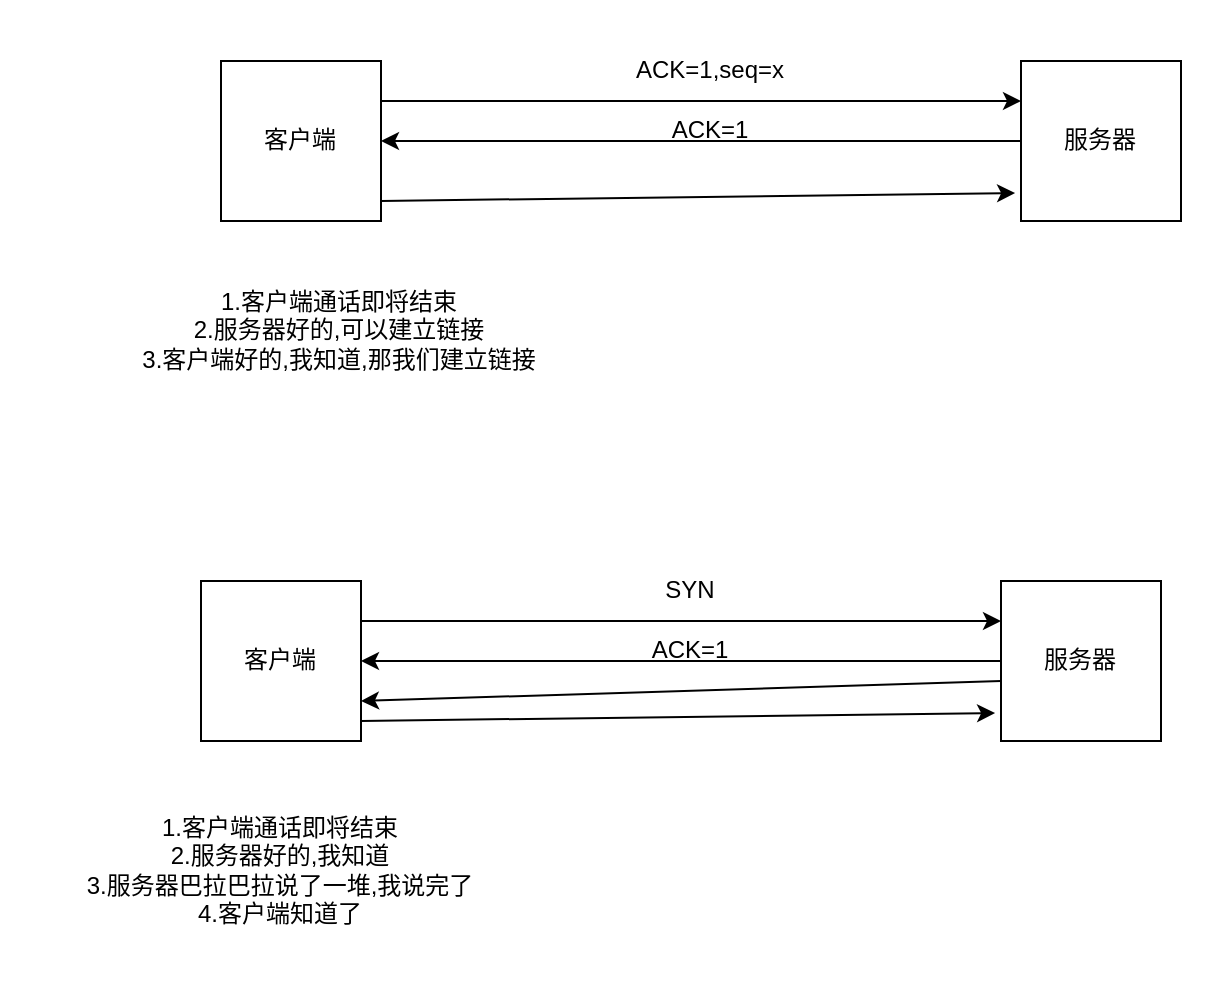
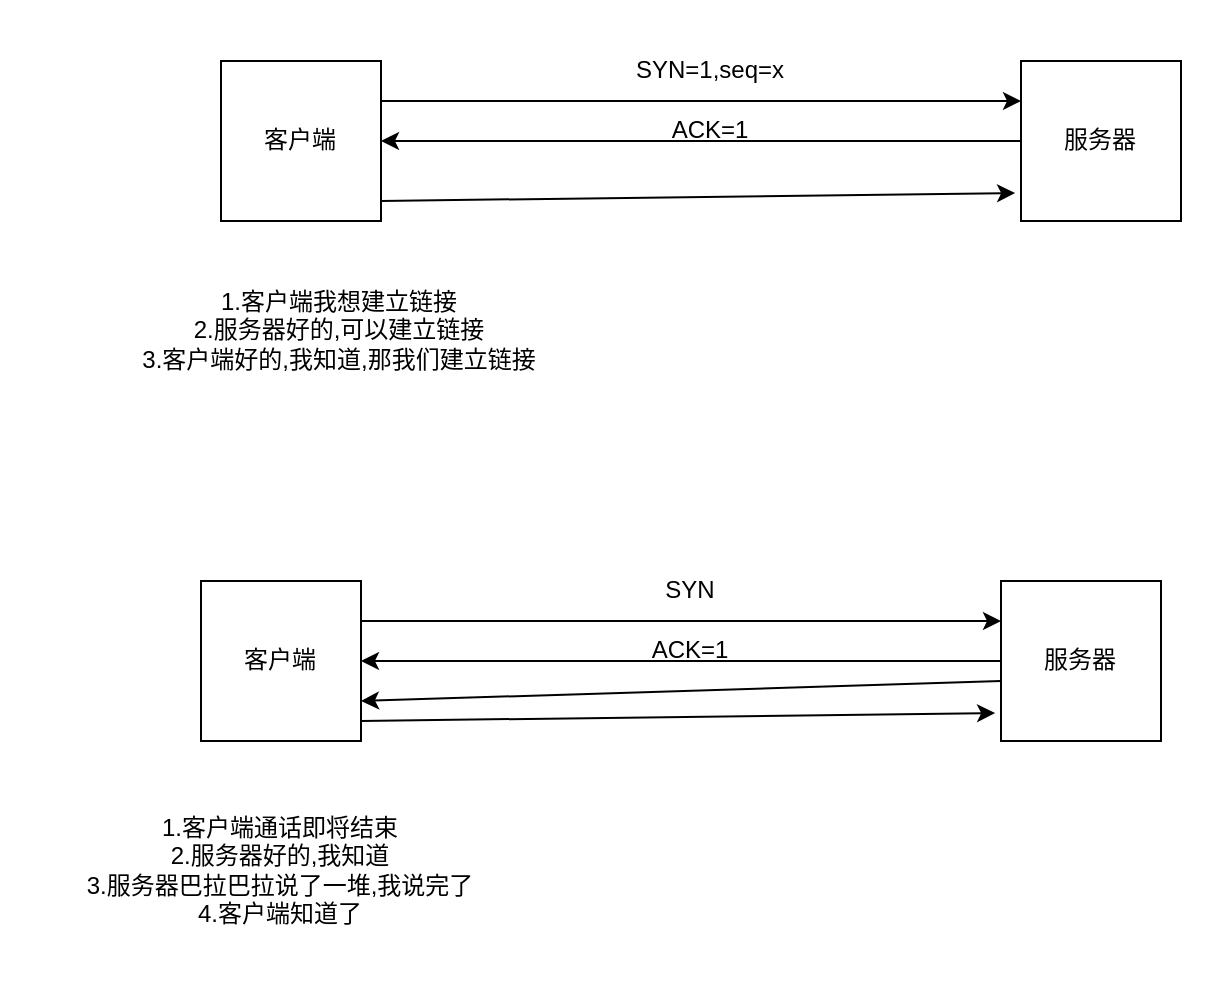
(711, 71) -> (711, 71)
(340, 331) -> (340, 331)
